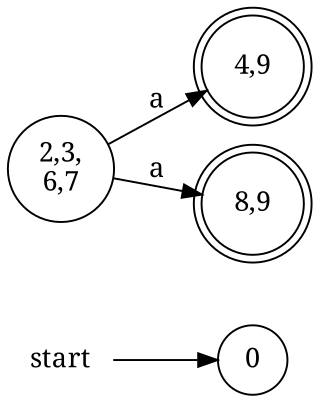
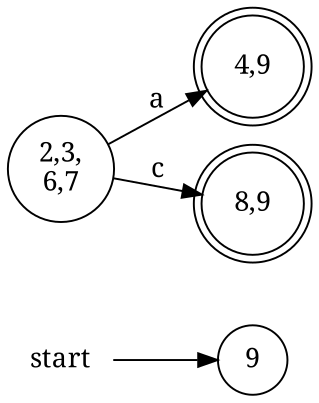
(158, 170) -> (158, 170)
(253, 360) -> (253, 360)
